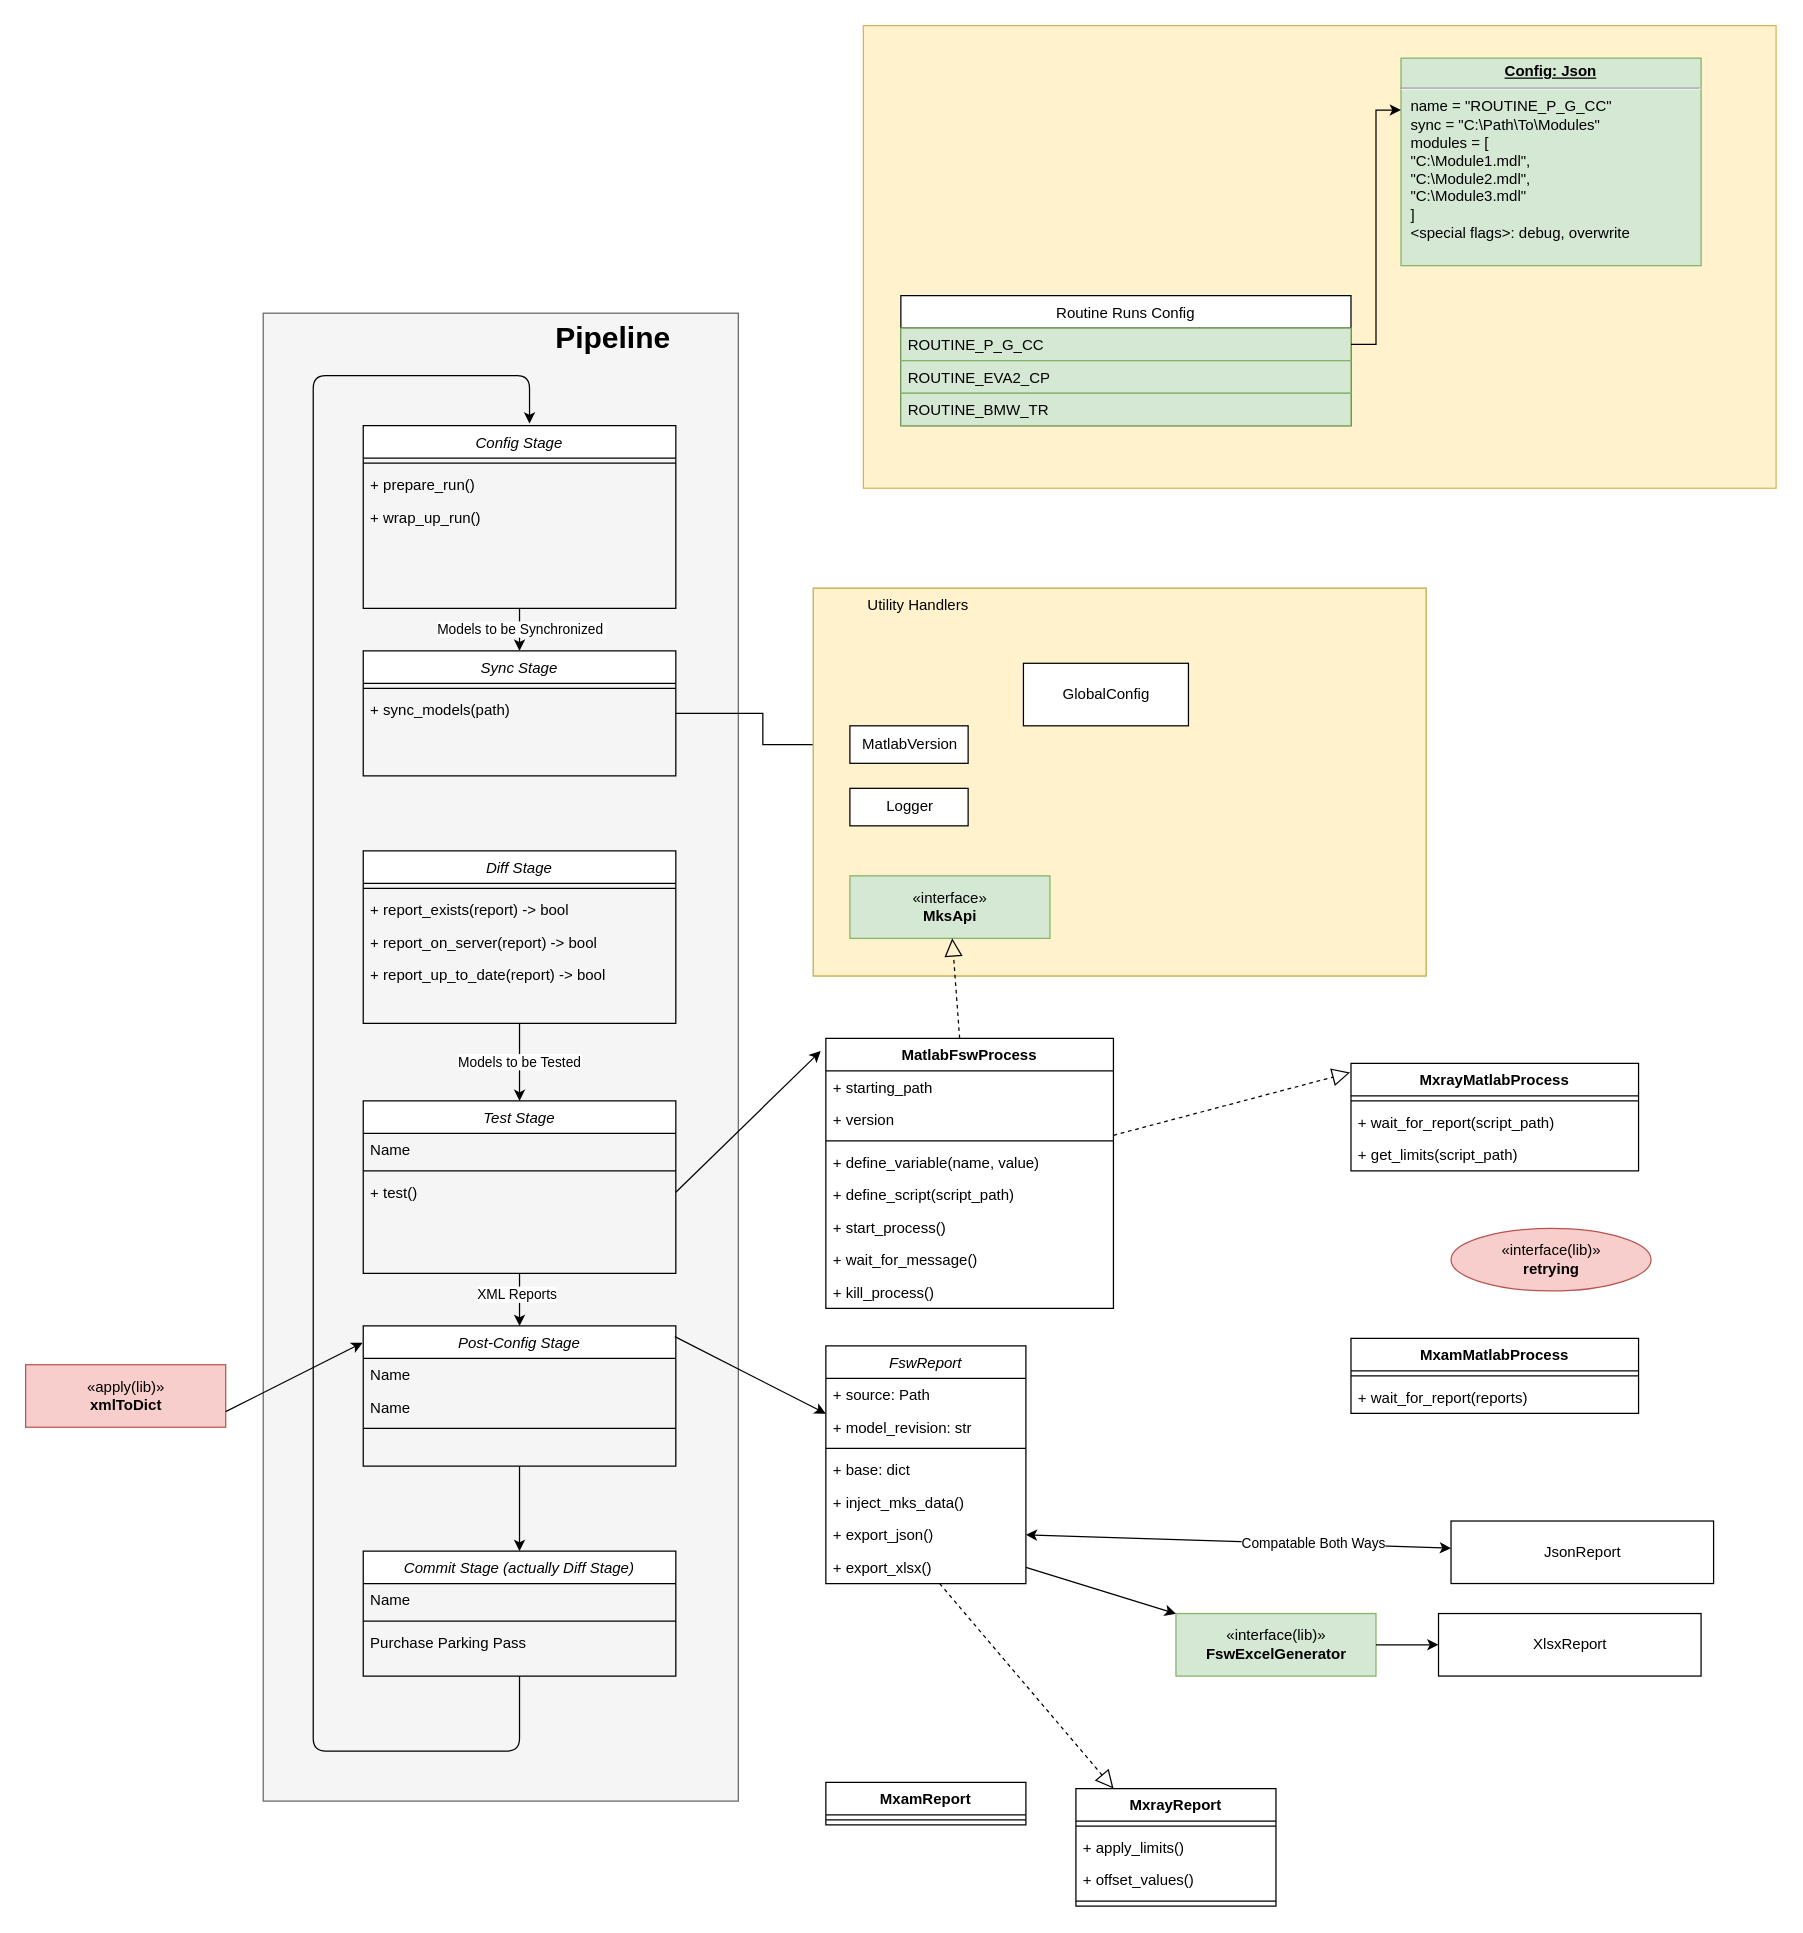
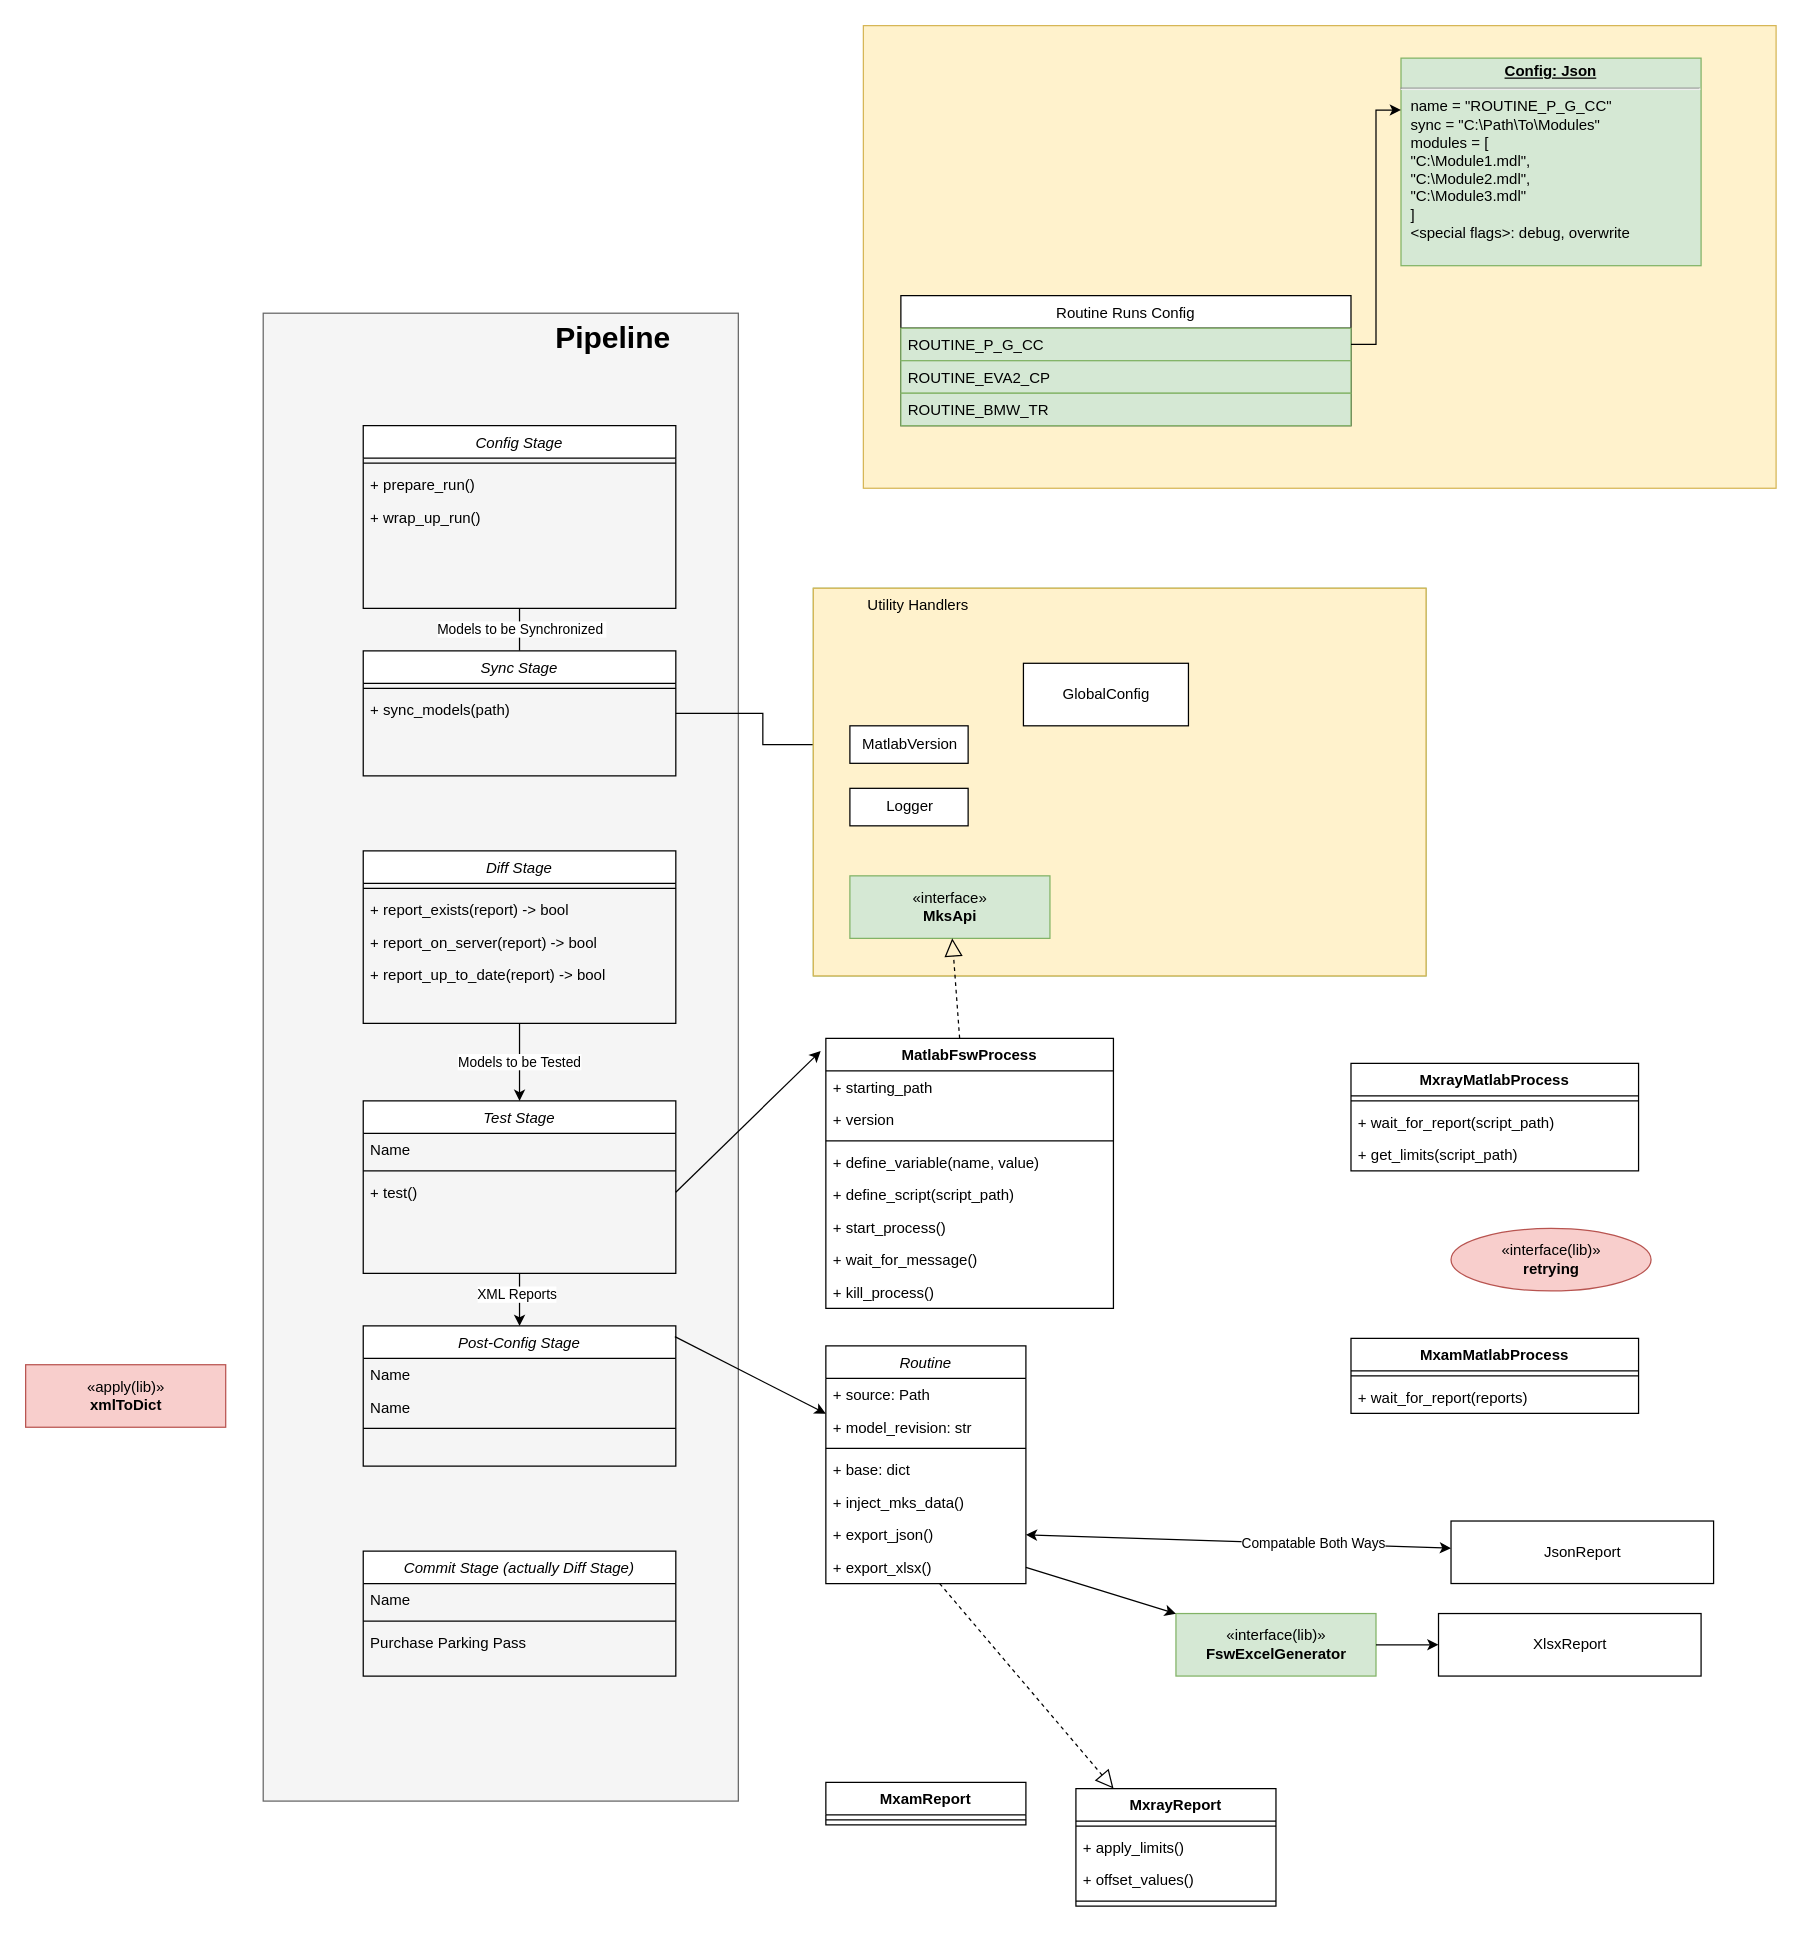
(519, 641) -> (519, 644)
(313, 1077) -> none
(1223, 1106) -> none
(925, 1363) -> (925, 1363)
(290, 1379) -> none
(519, 1505) -> none
